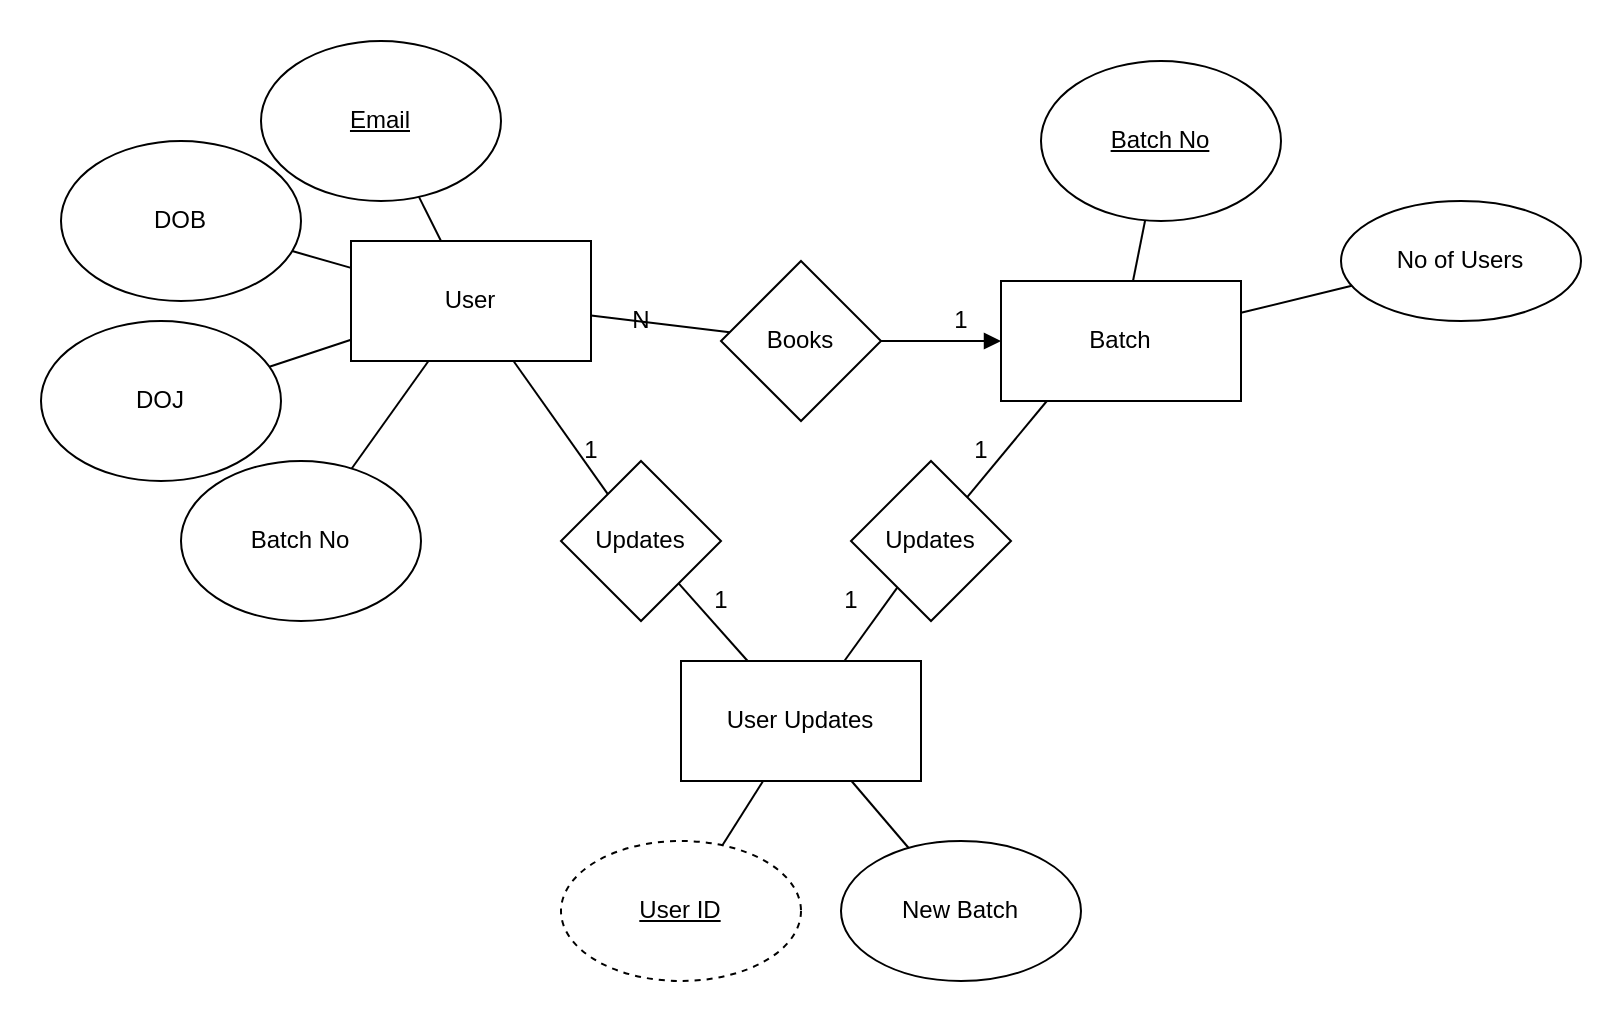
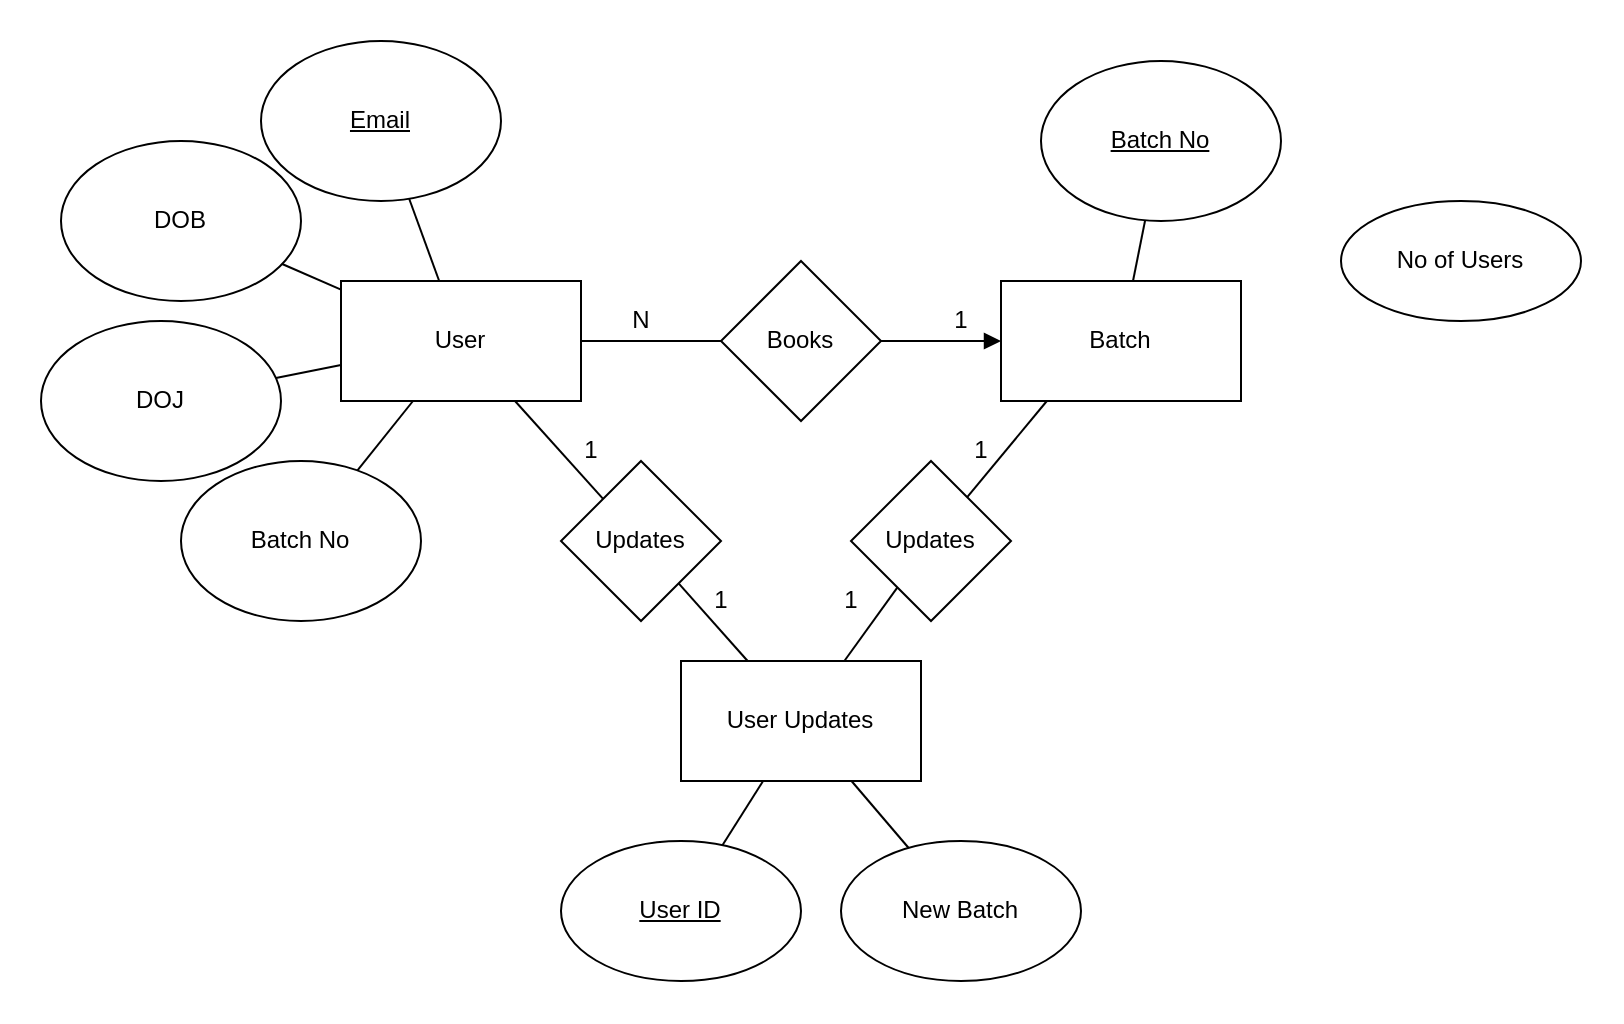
(1297, 299) -> none
(471, 301) -> (461, 341)
(681, 911) -> (681, 911)
